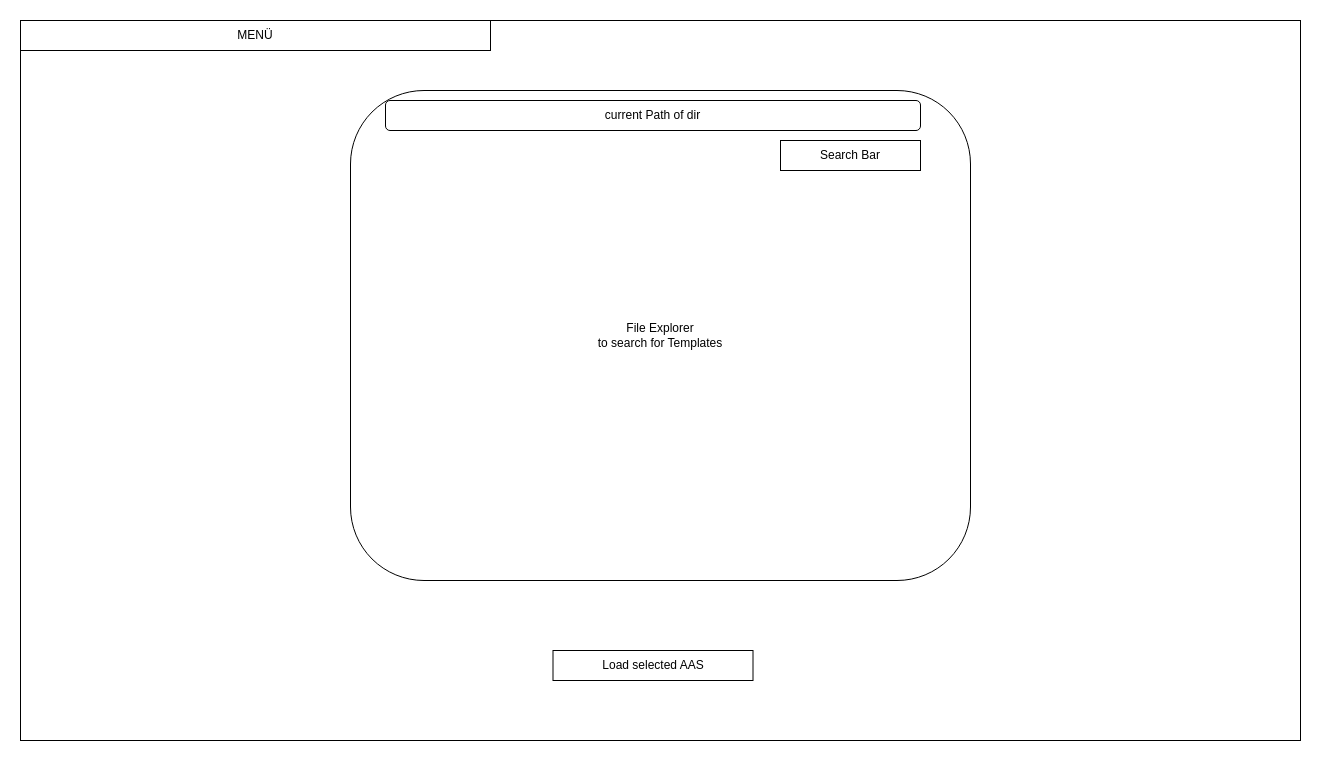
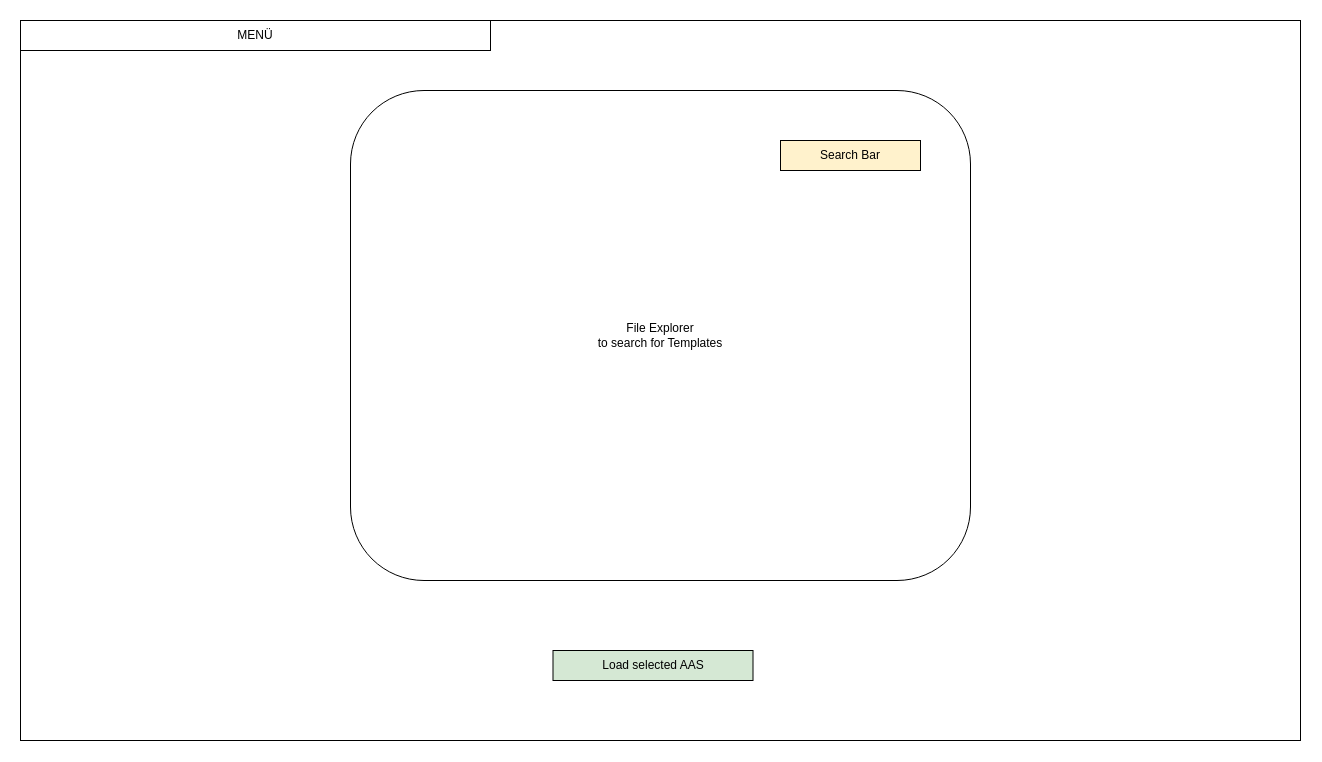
(653, 116) -> none
(851, 156) -> (851, 156)
(653, 666) -> (653, 666)
